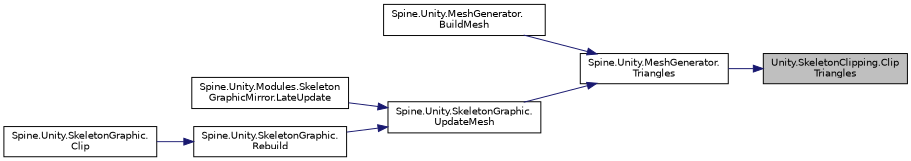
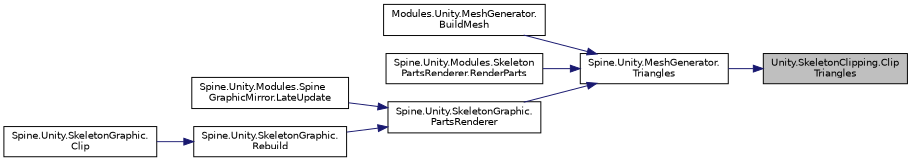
(464, 20) -> (464, 20)
none -> (464, 69)
(270, 93) -> (270, 93)
(464, 117) -> (464, 117)
